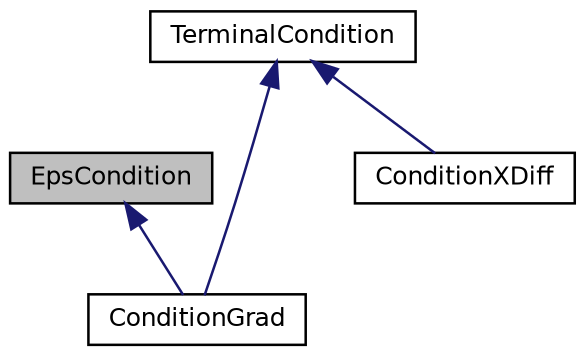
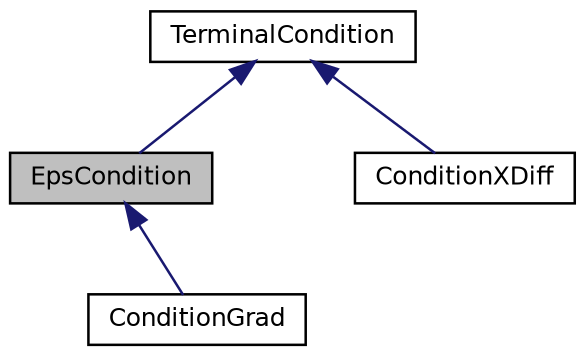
(239, 191) -> (187, 115)
